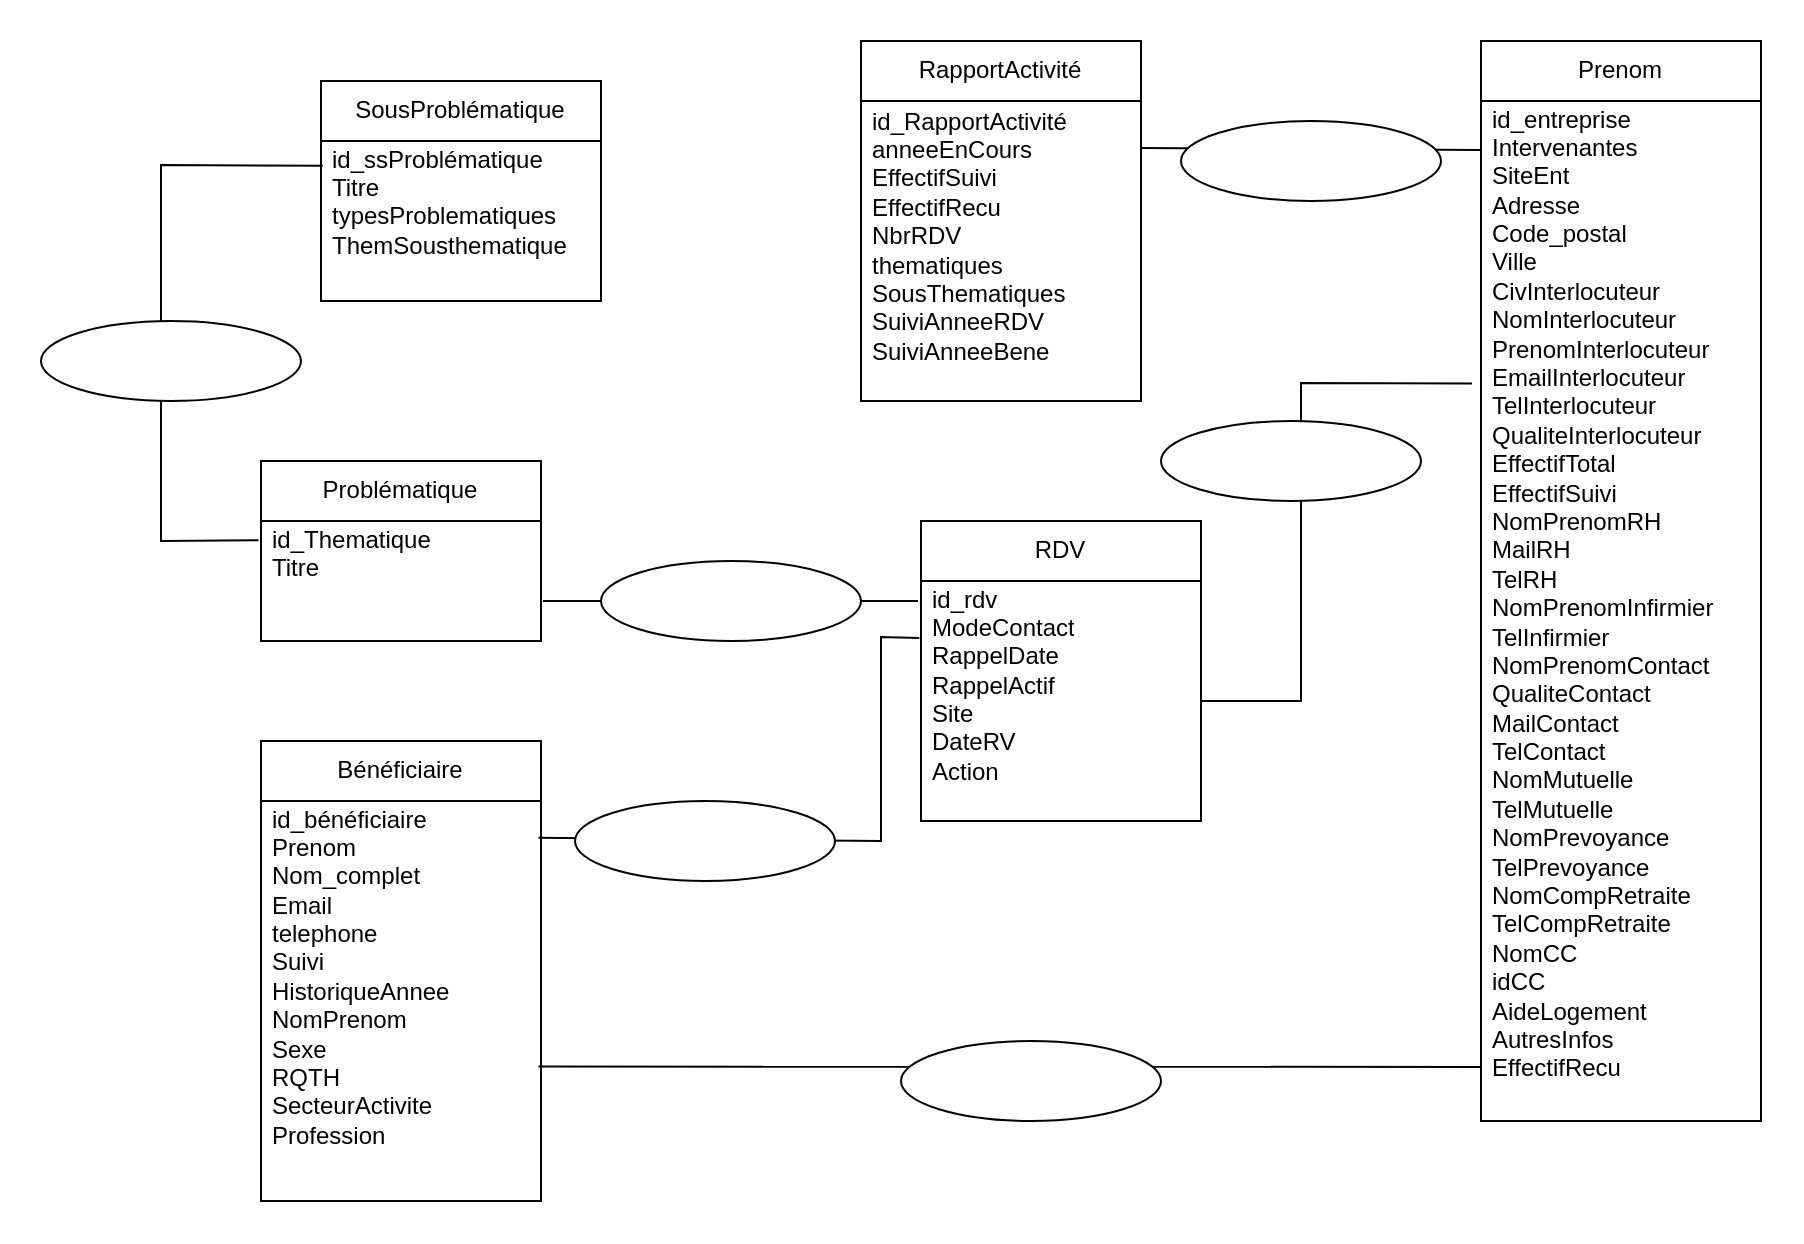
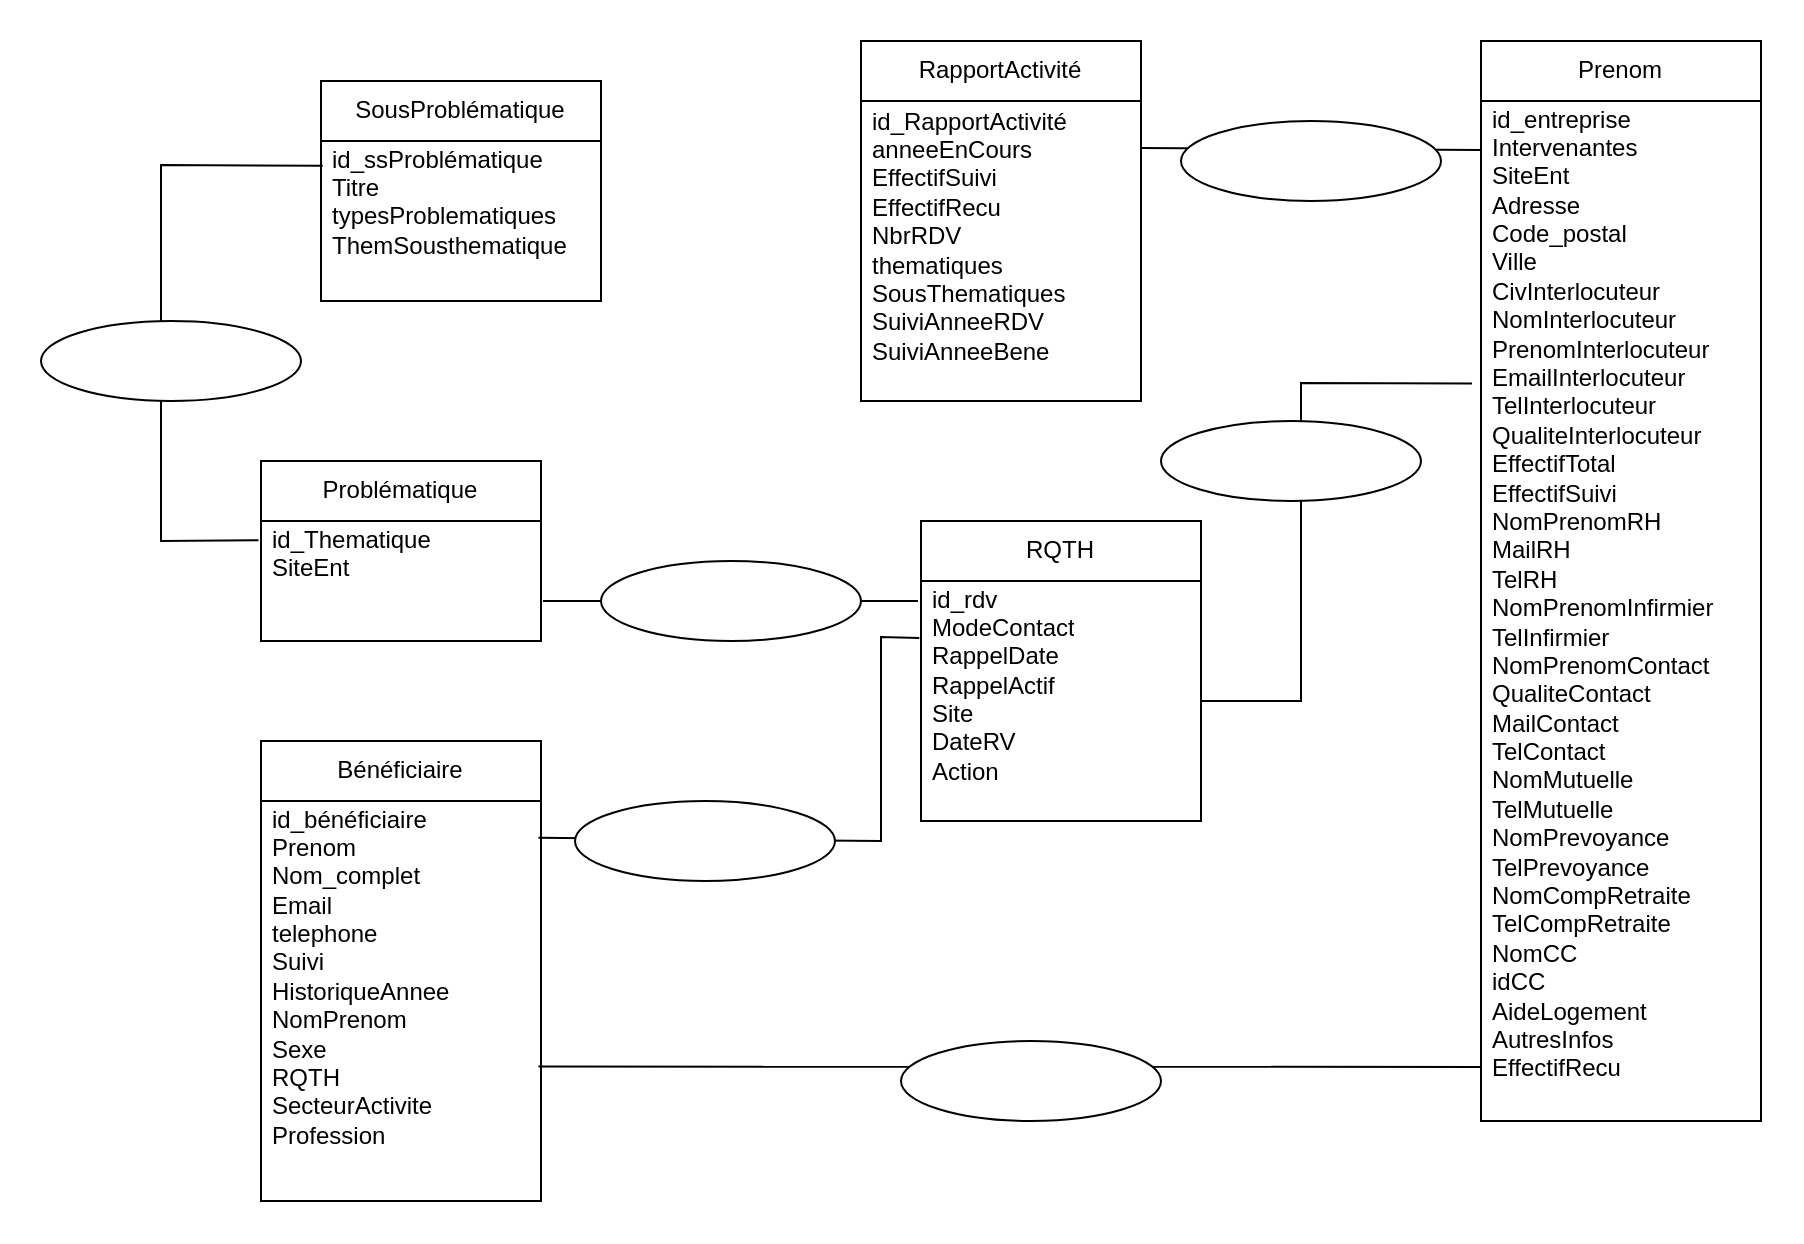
(1061, 551) -> (1061, 551)
(354, 581) -> (354, 581)
